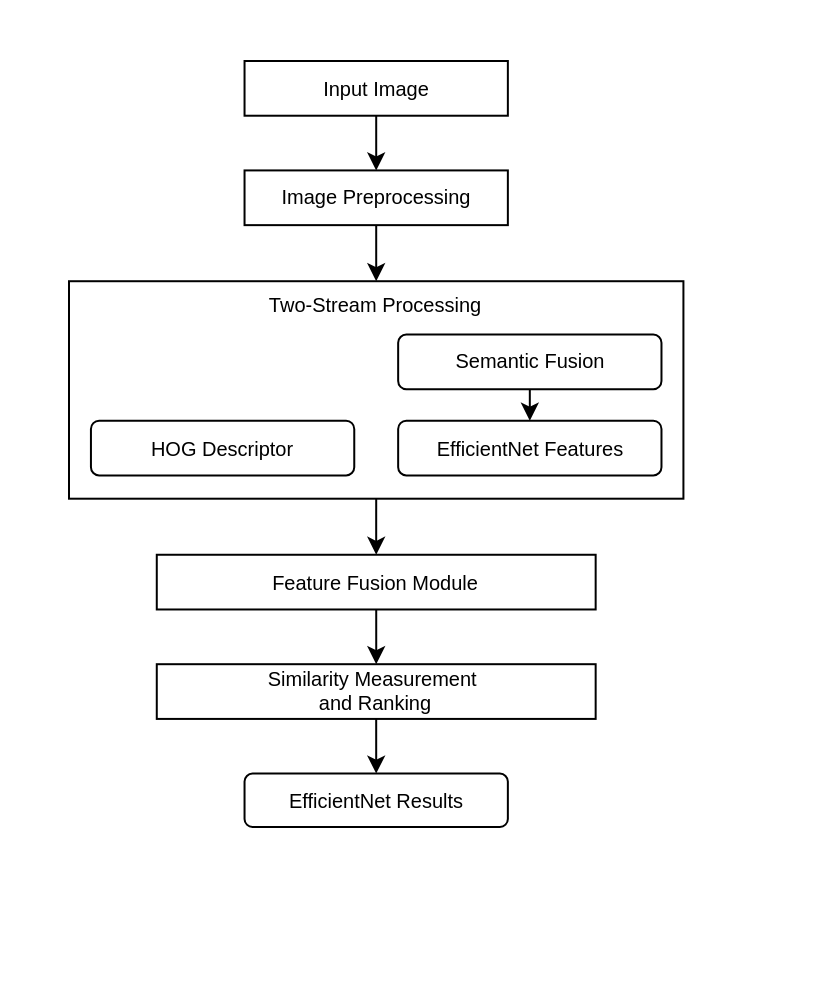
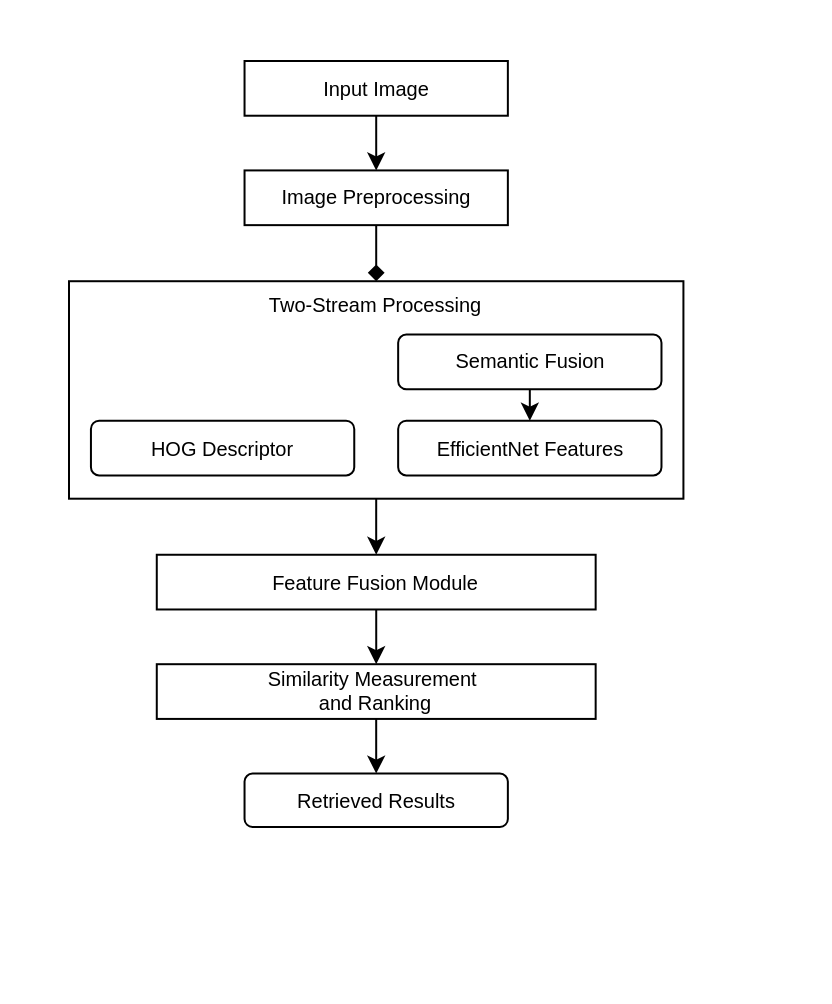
(376, 266) -> (376, 265)
(377, 801) -> (377, 801)
